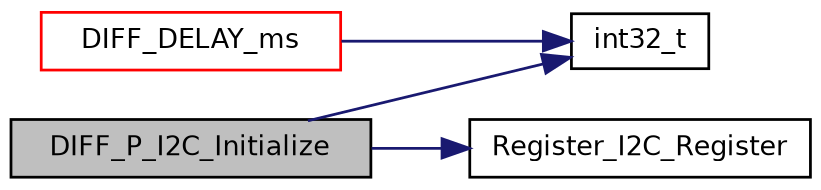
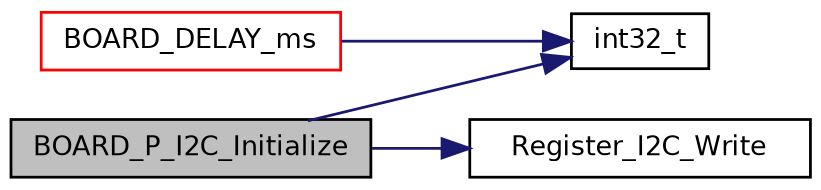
(191, 41) -> (191, 41)
(191, 148) -> (191, 148)
(640, 148) -> (640, 148)
